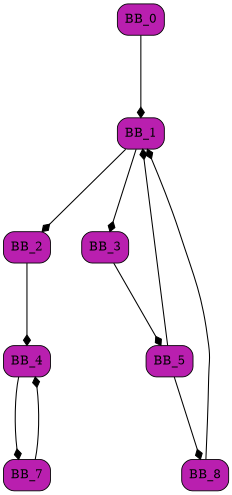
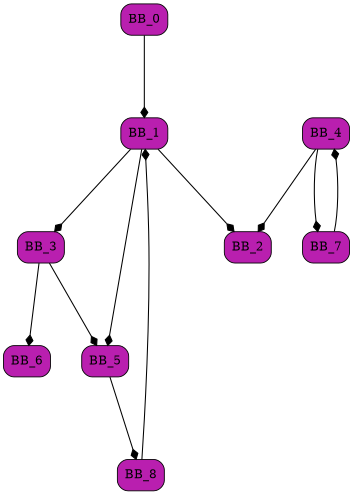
(156, 253) -> (126, 242)
(27, 299) -> (290, 186)
none -> (27, 361)
